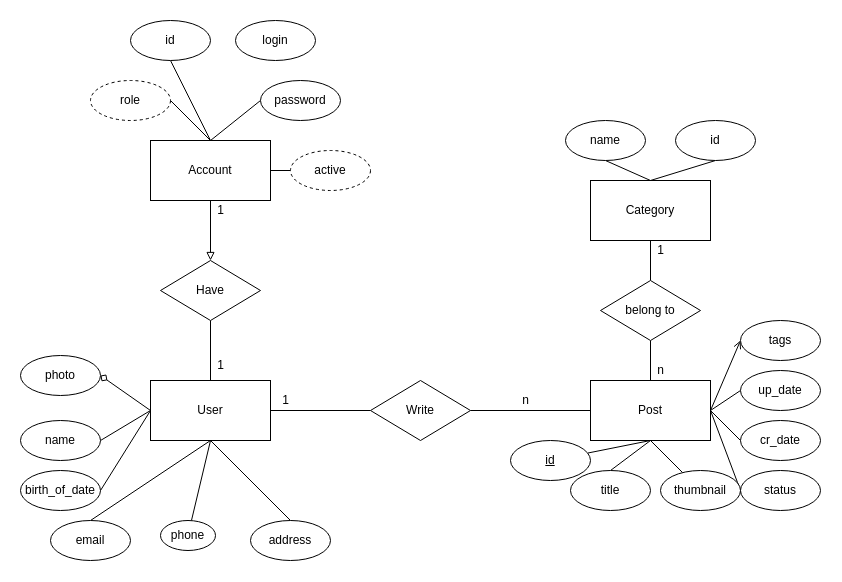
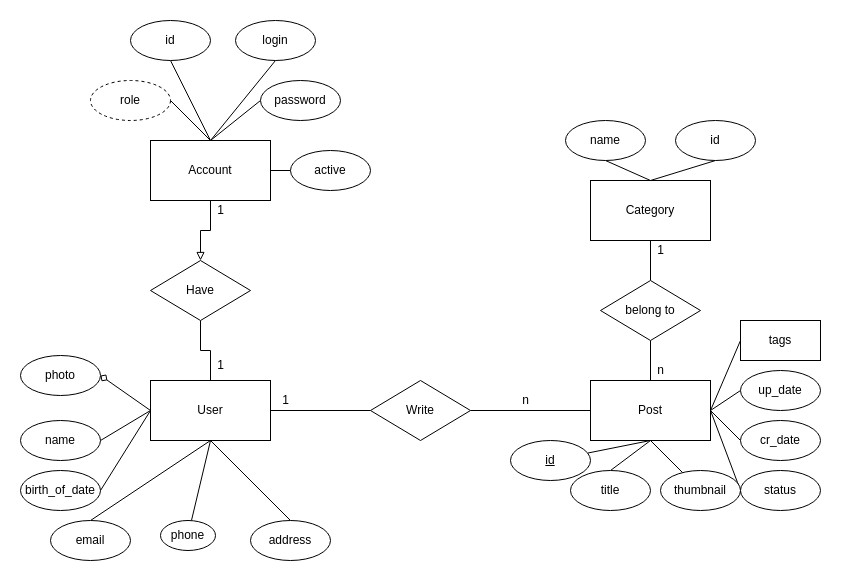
none -> (246, 96)
(331, 171) -> (331, 171)
(211, 291) -> (201, 291)
(781, 341) -> (781, 341)
(738, 345) -> (739, 344)
